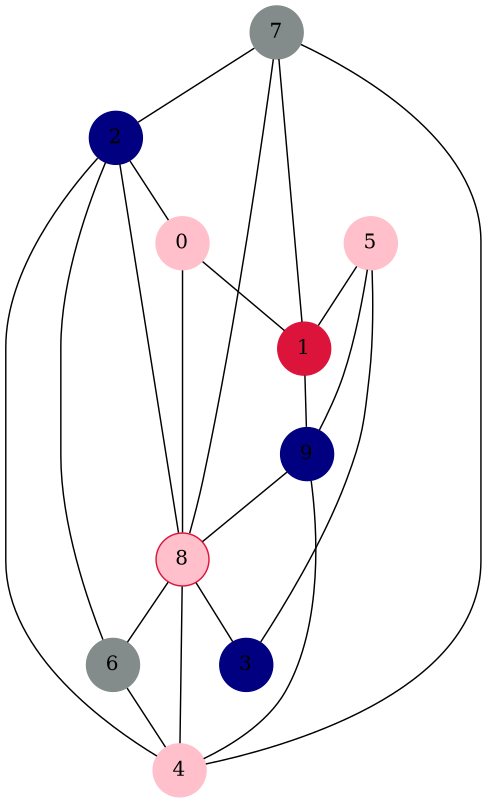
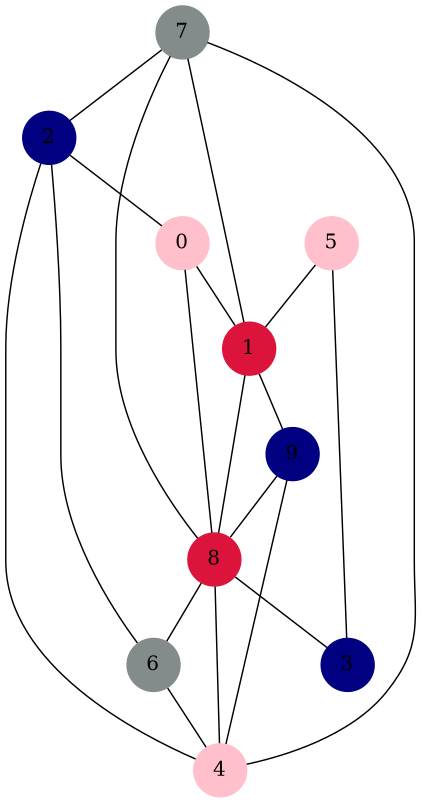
(149, 348) -> (232, 454)
(350, 352) -> none
(183, 560) -> (214, 560)
